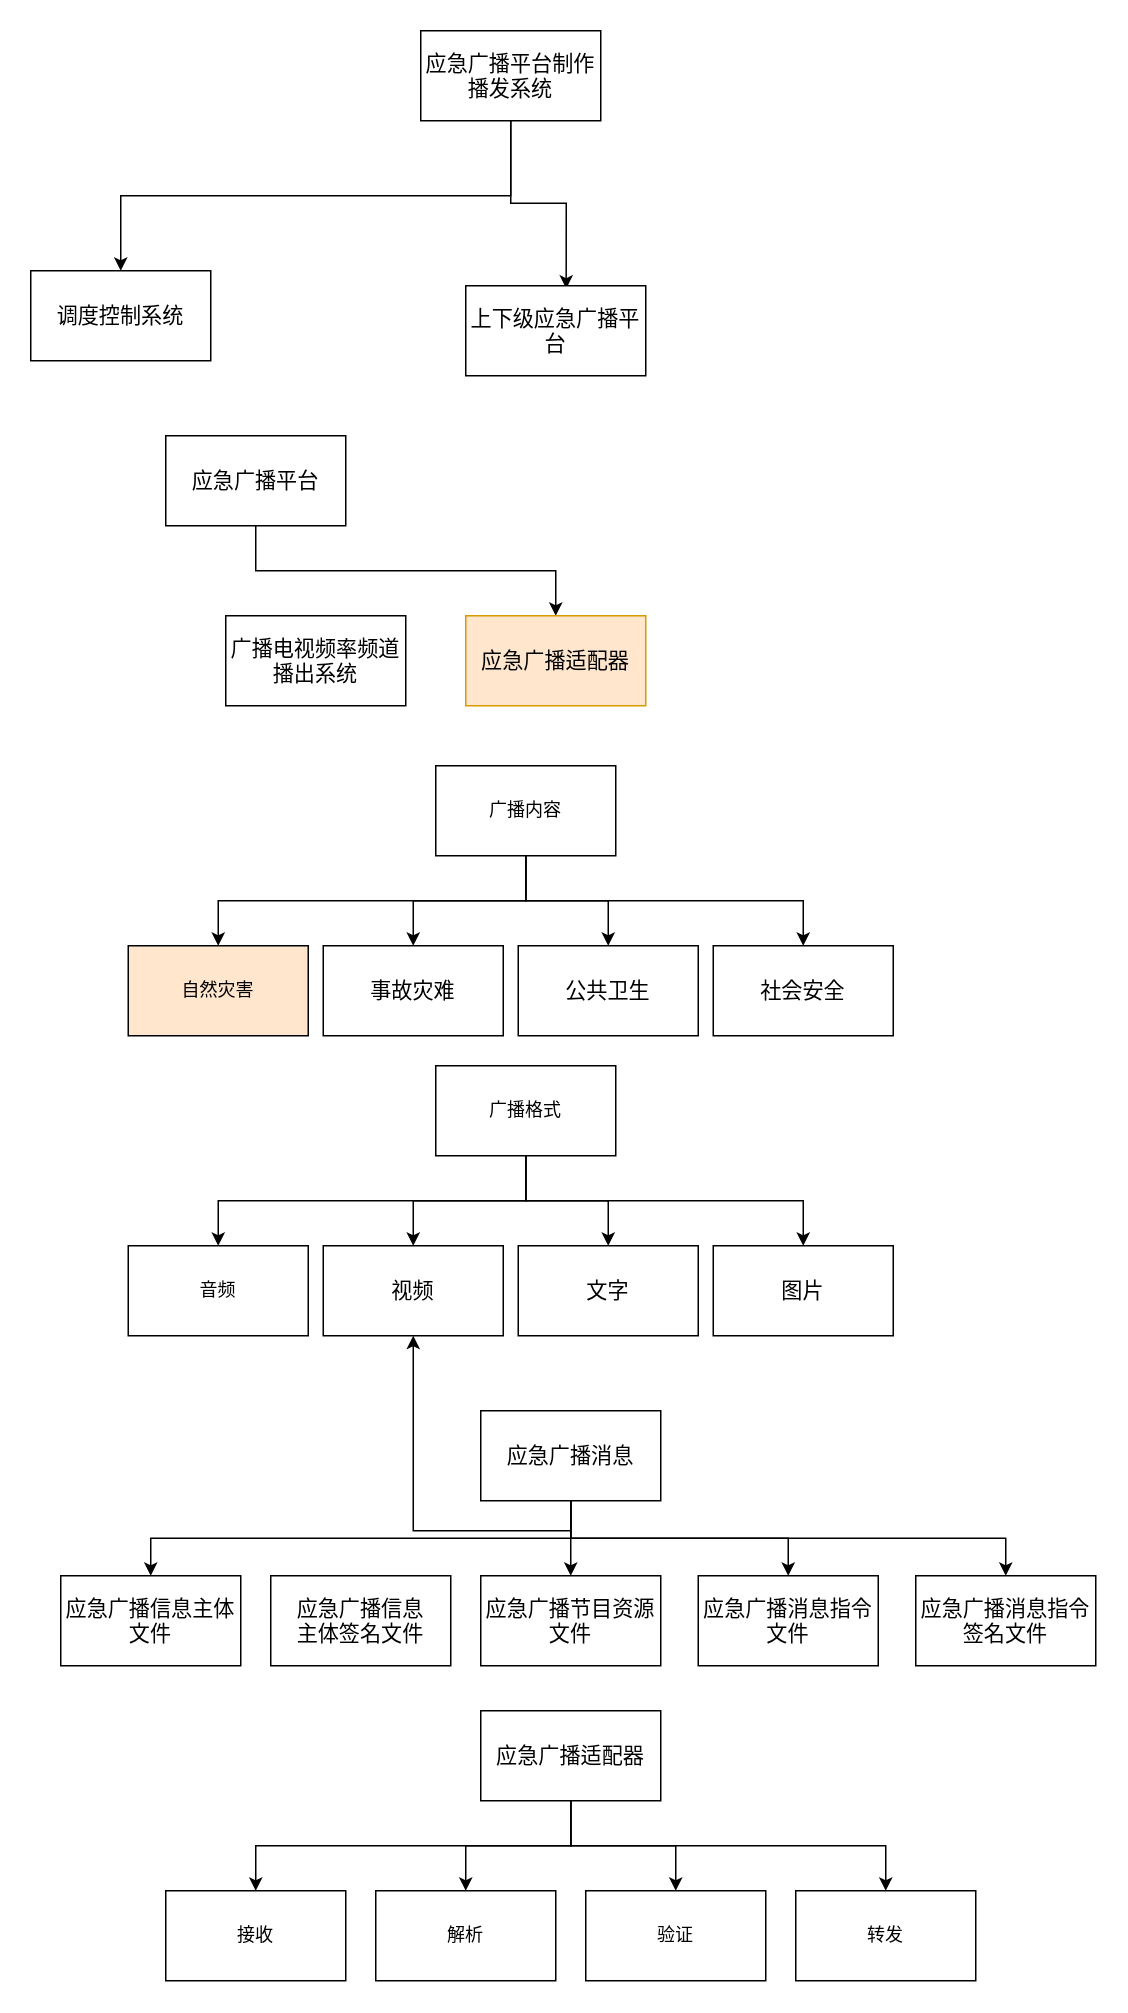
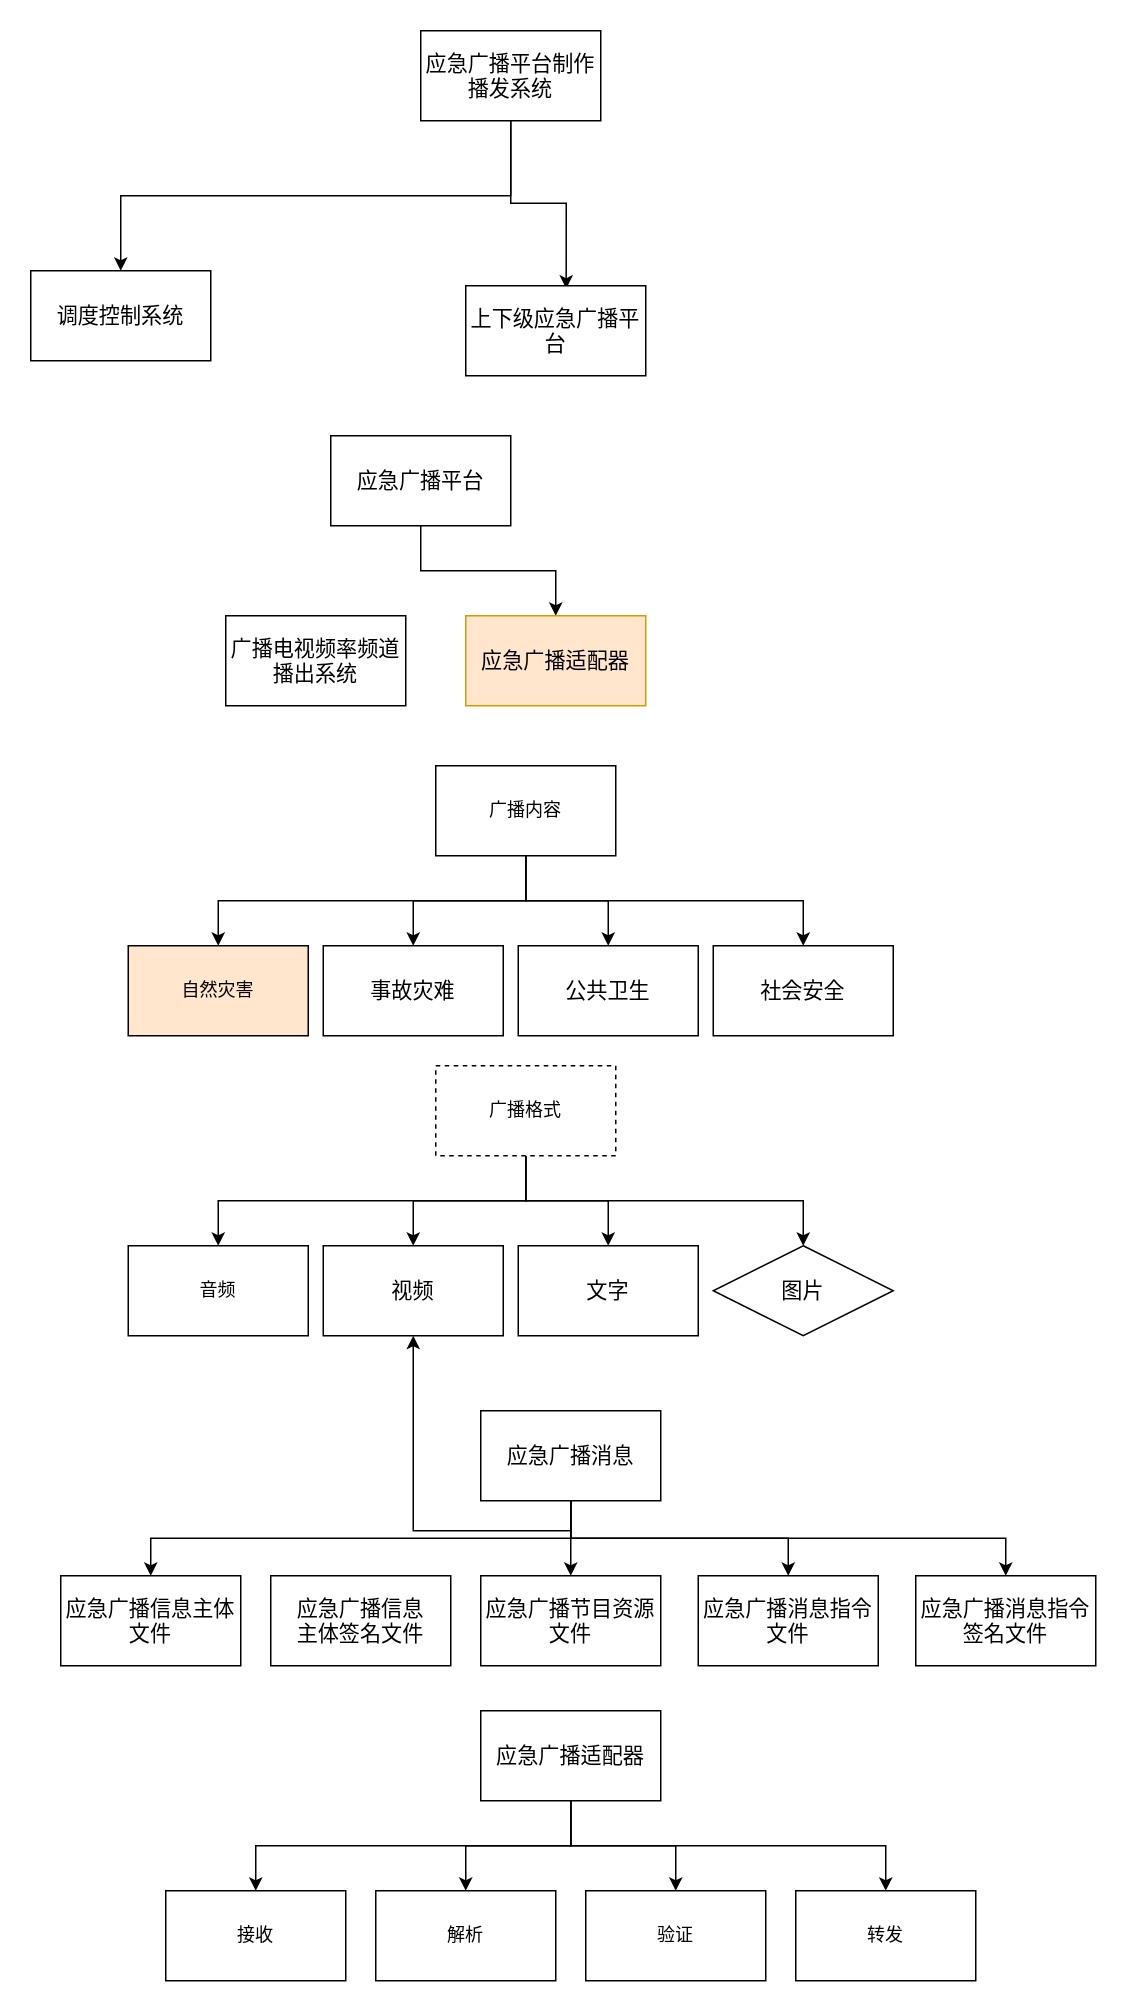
(256, 481) -> (421, 481)
(526, 1111) -> (526, 1111)
(803, 1291) -> (803, 1291)
